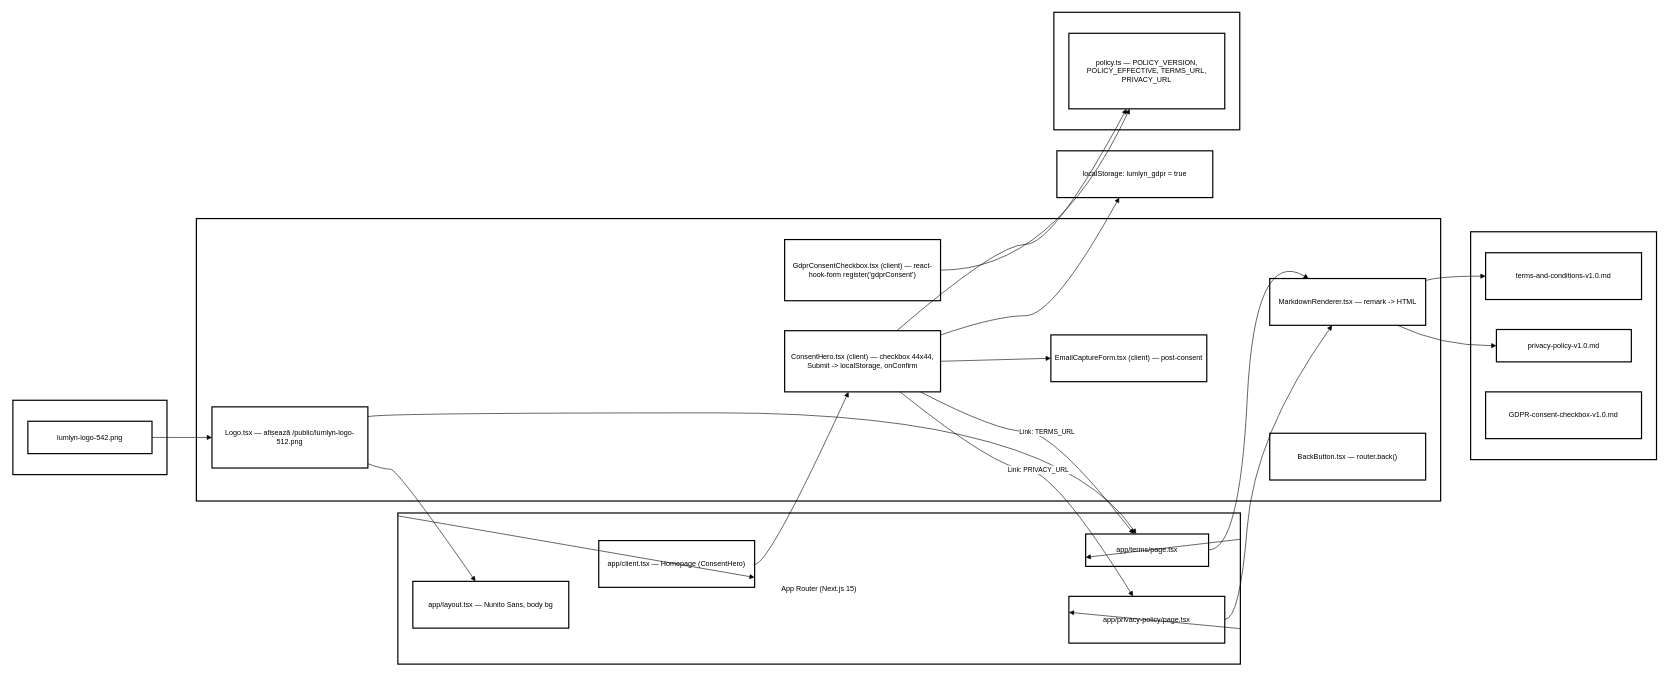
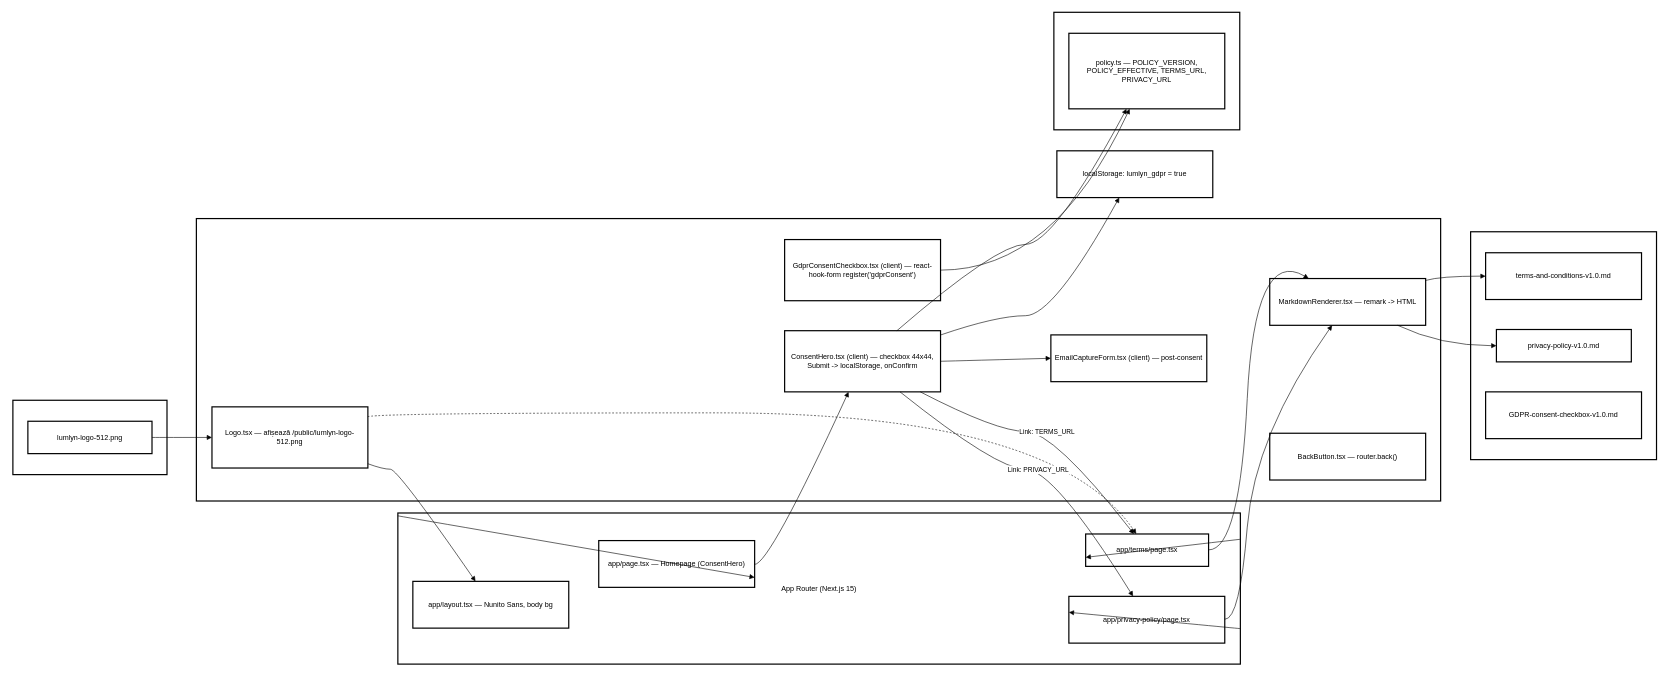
(659, 413) -> (659, 413)
(89, 438) -> (89, 438)
(677, 564) -> (677, 564)
